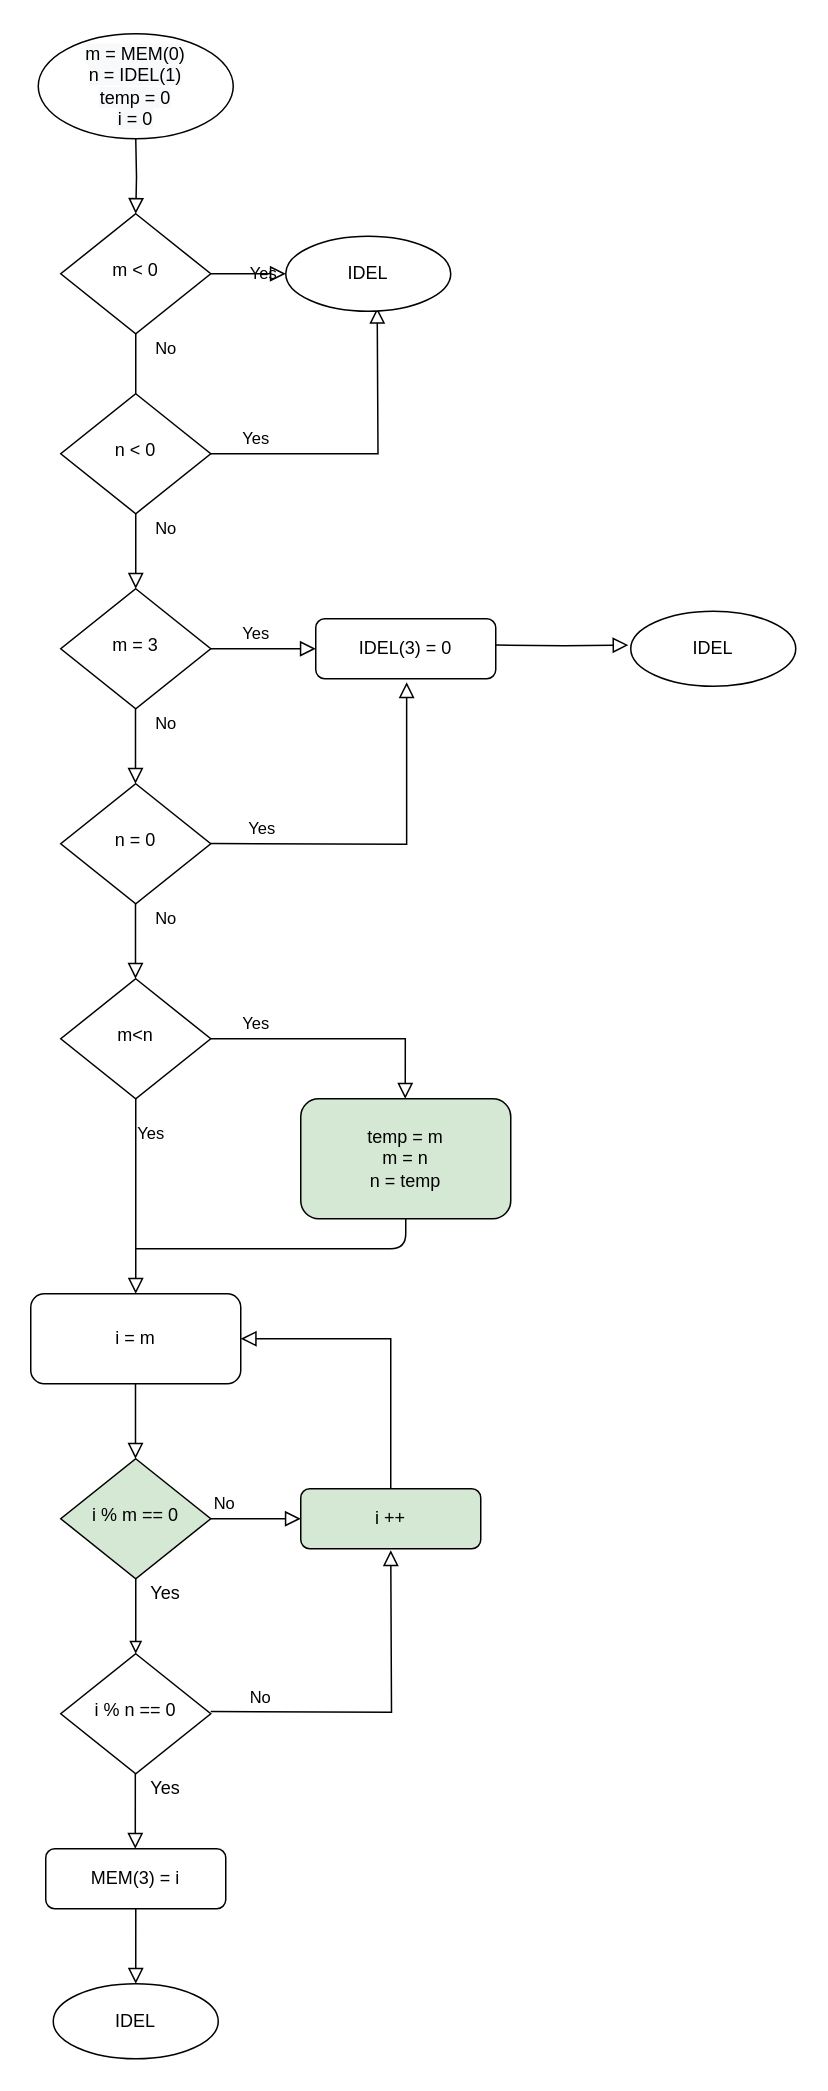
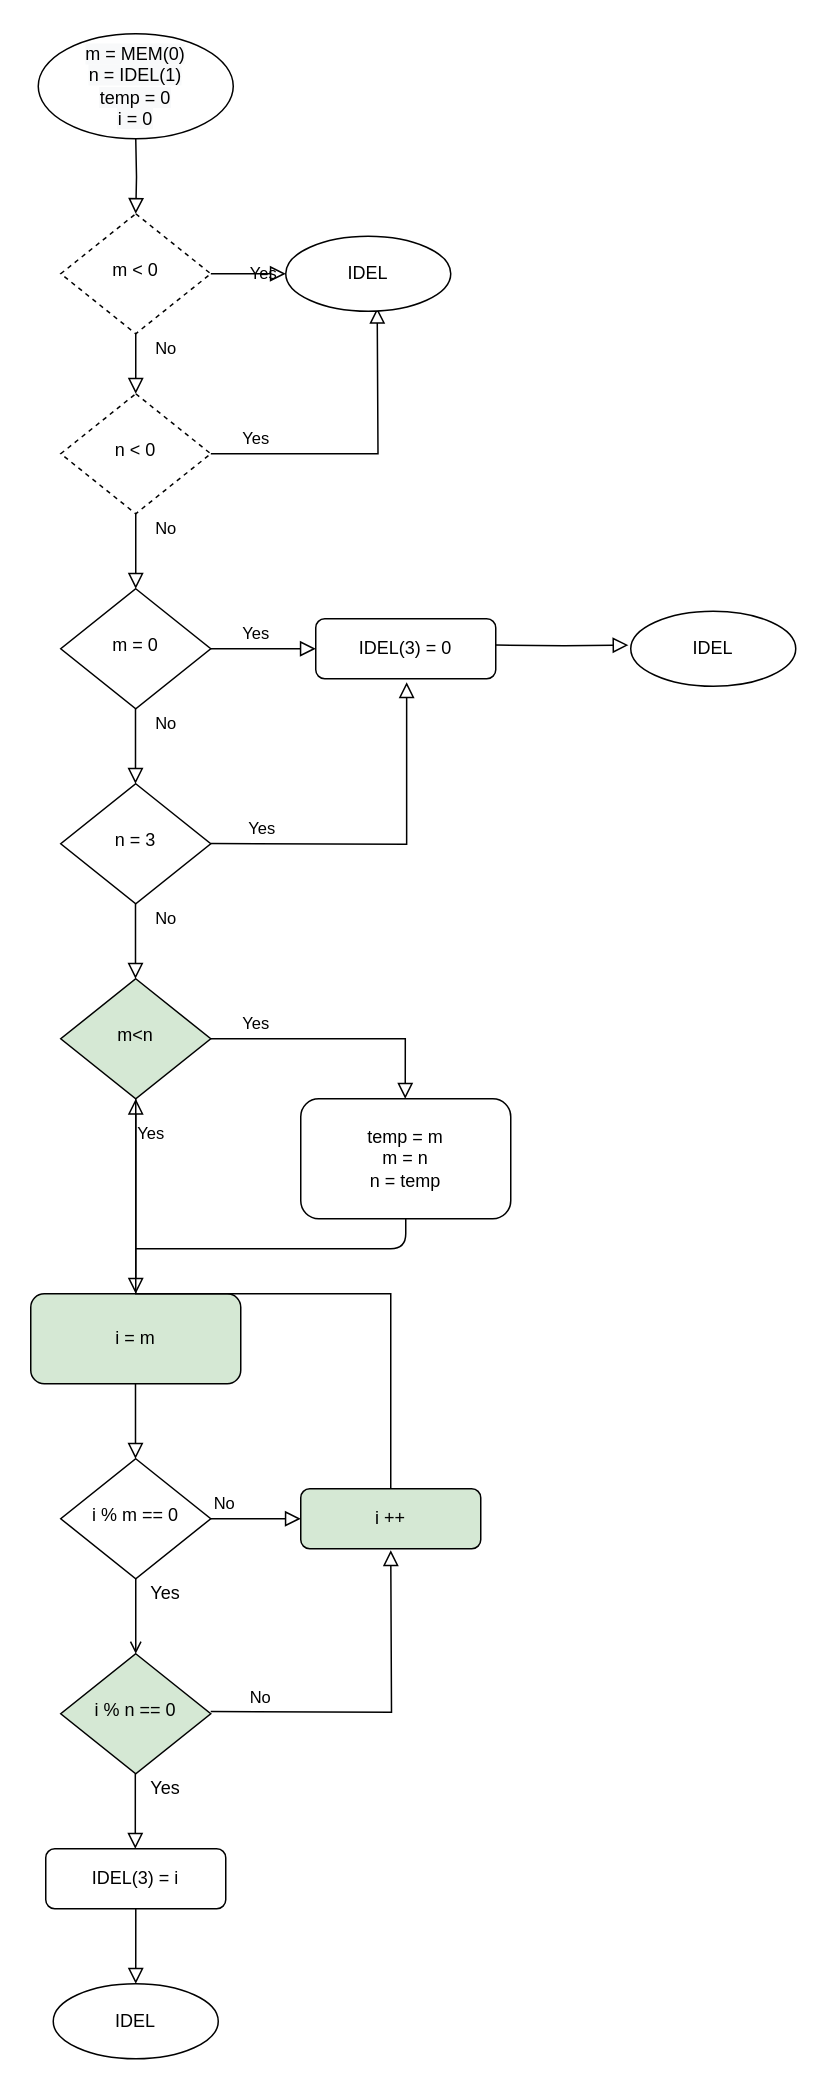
(136, 274) -> (136, 274)
(136, 385) -> (136, 377)
(136, 454) -> (136, 454)
(136, 646) -> (136, 646)
(136, 841) -> (136, 841)
(136, 1039) -> (136, 1039)
(406, 1159) -> (406, 1159)
(136, 1339) -> (136, 1339)
(324, 1339) -> (334, 1294)
(136, 1519) -> (136, 1519)
(136, 1640) -> (136, 1644)
(136, 1714) -> (136, 1714)
(136, 1879) -> (136, 1879)
